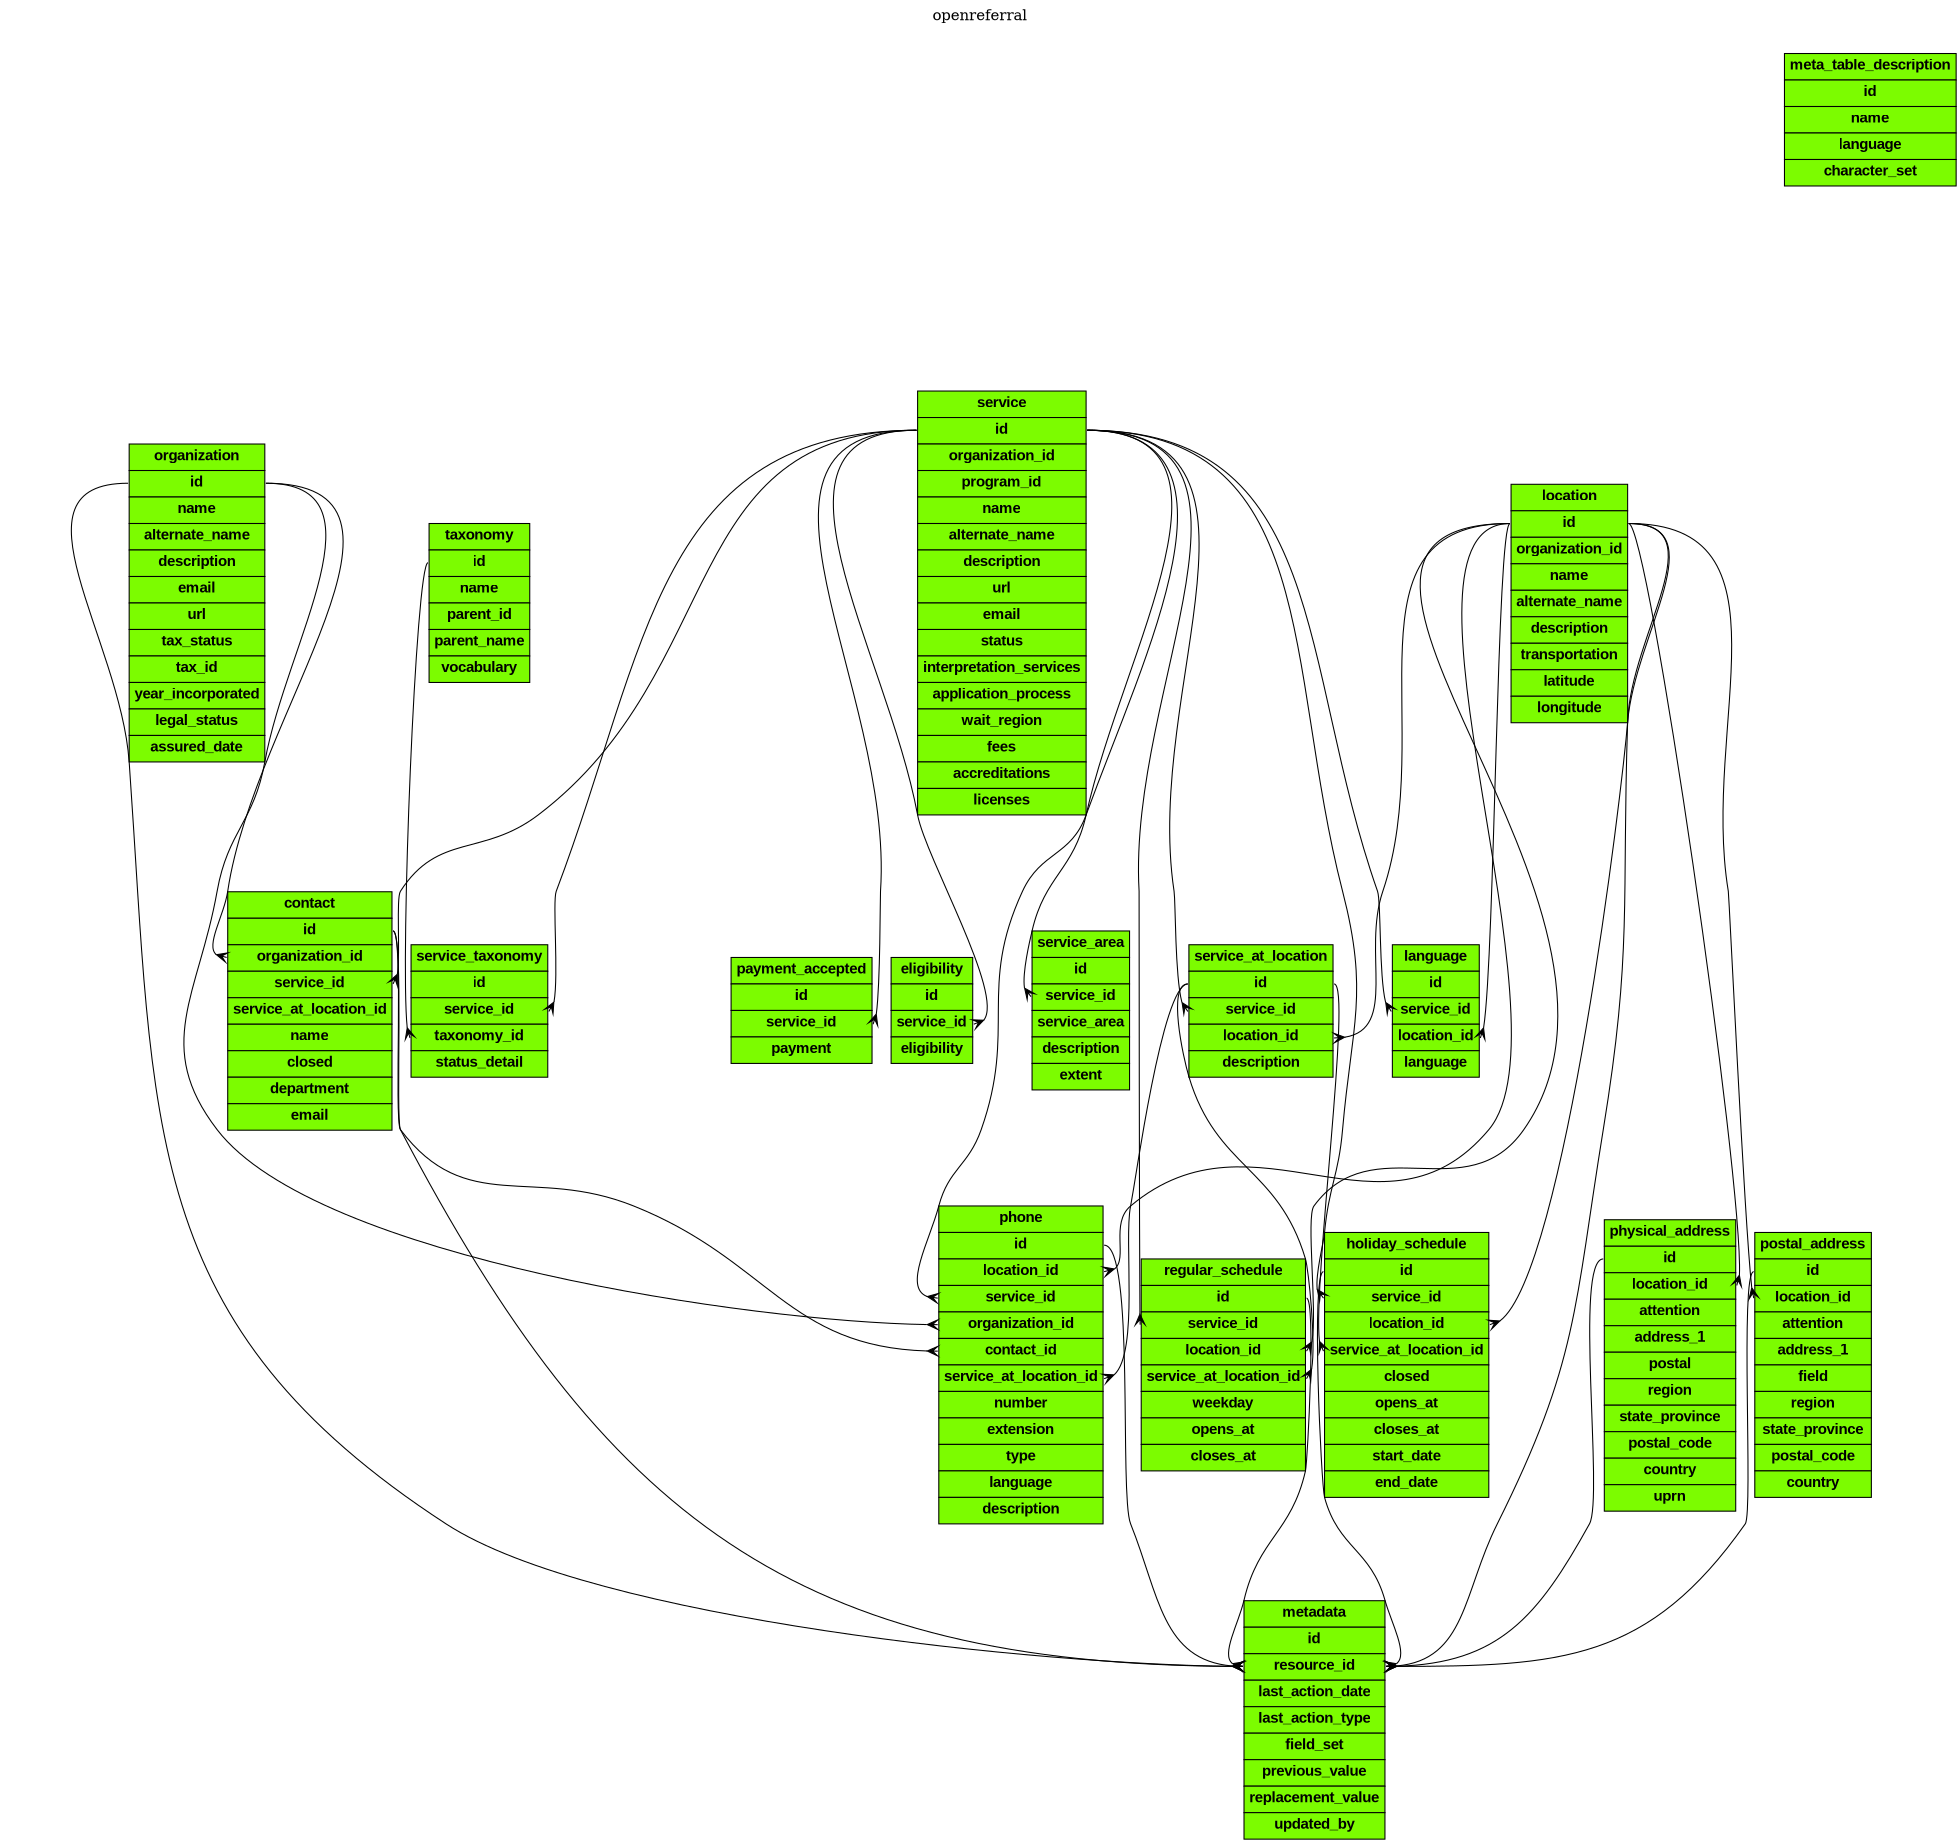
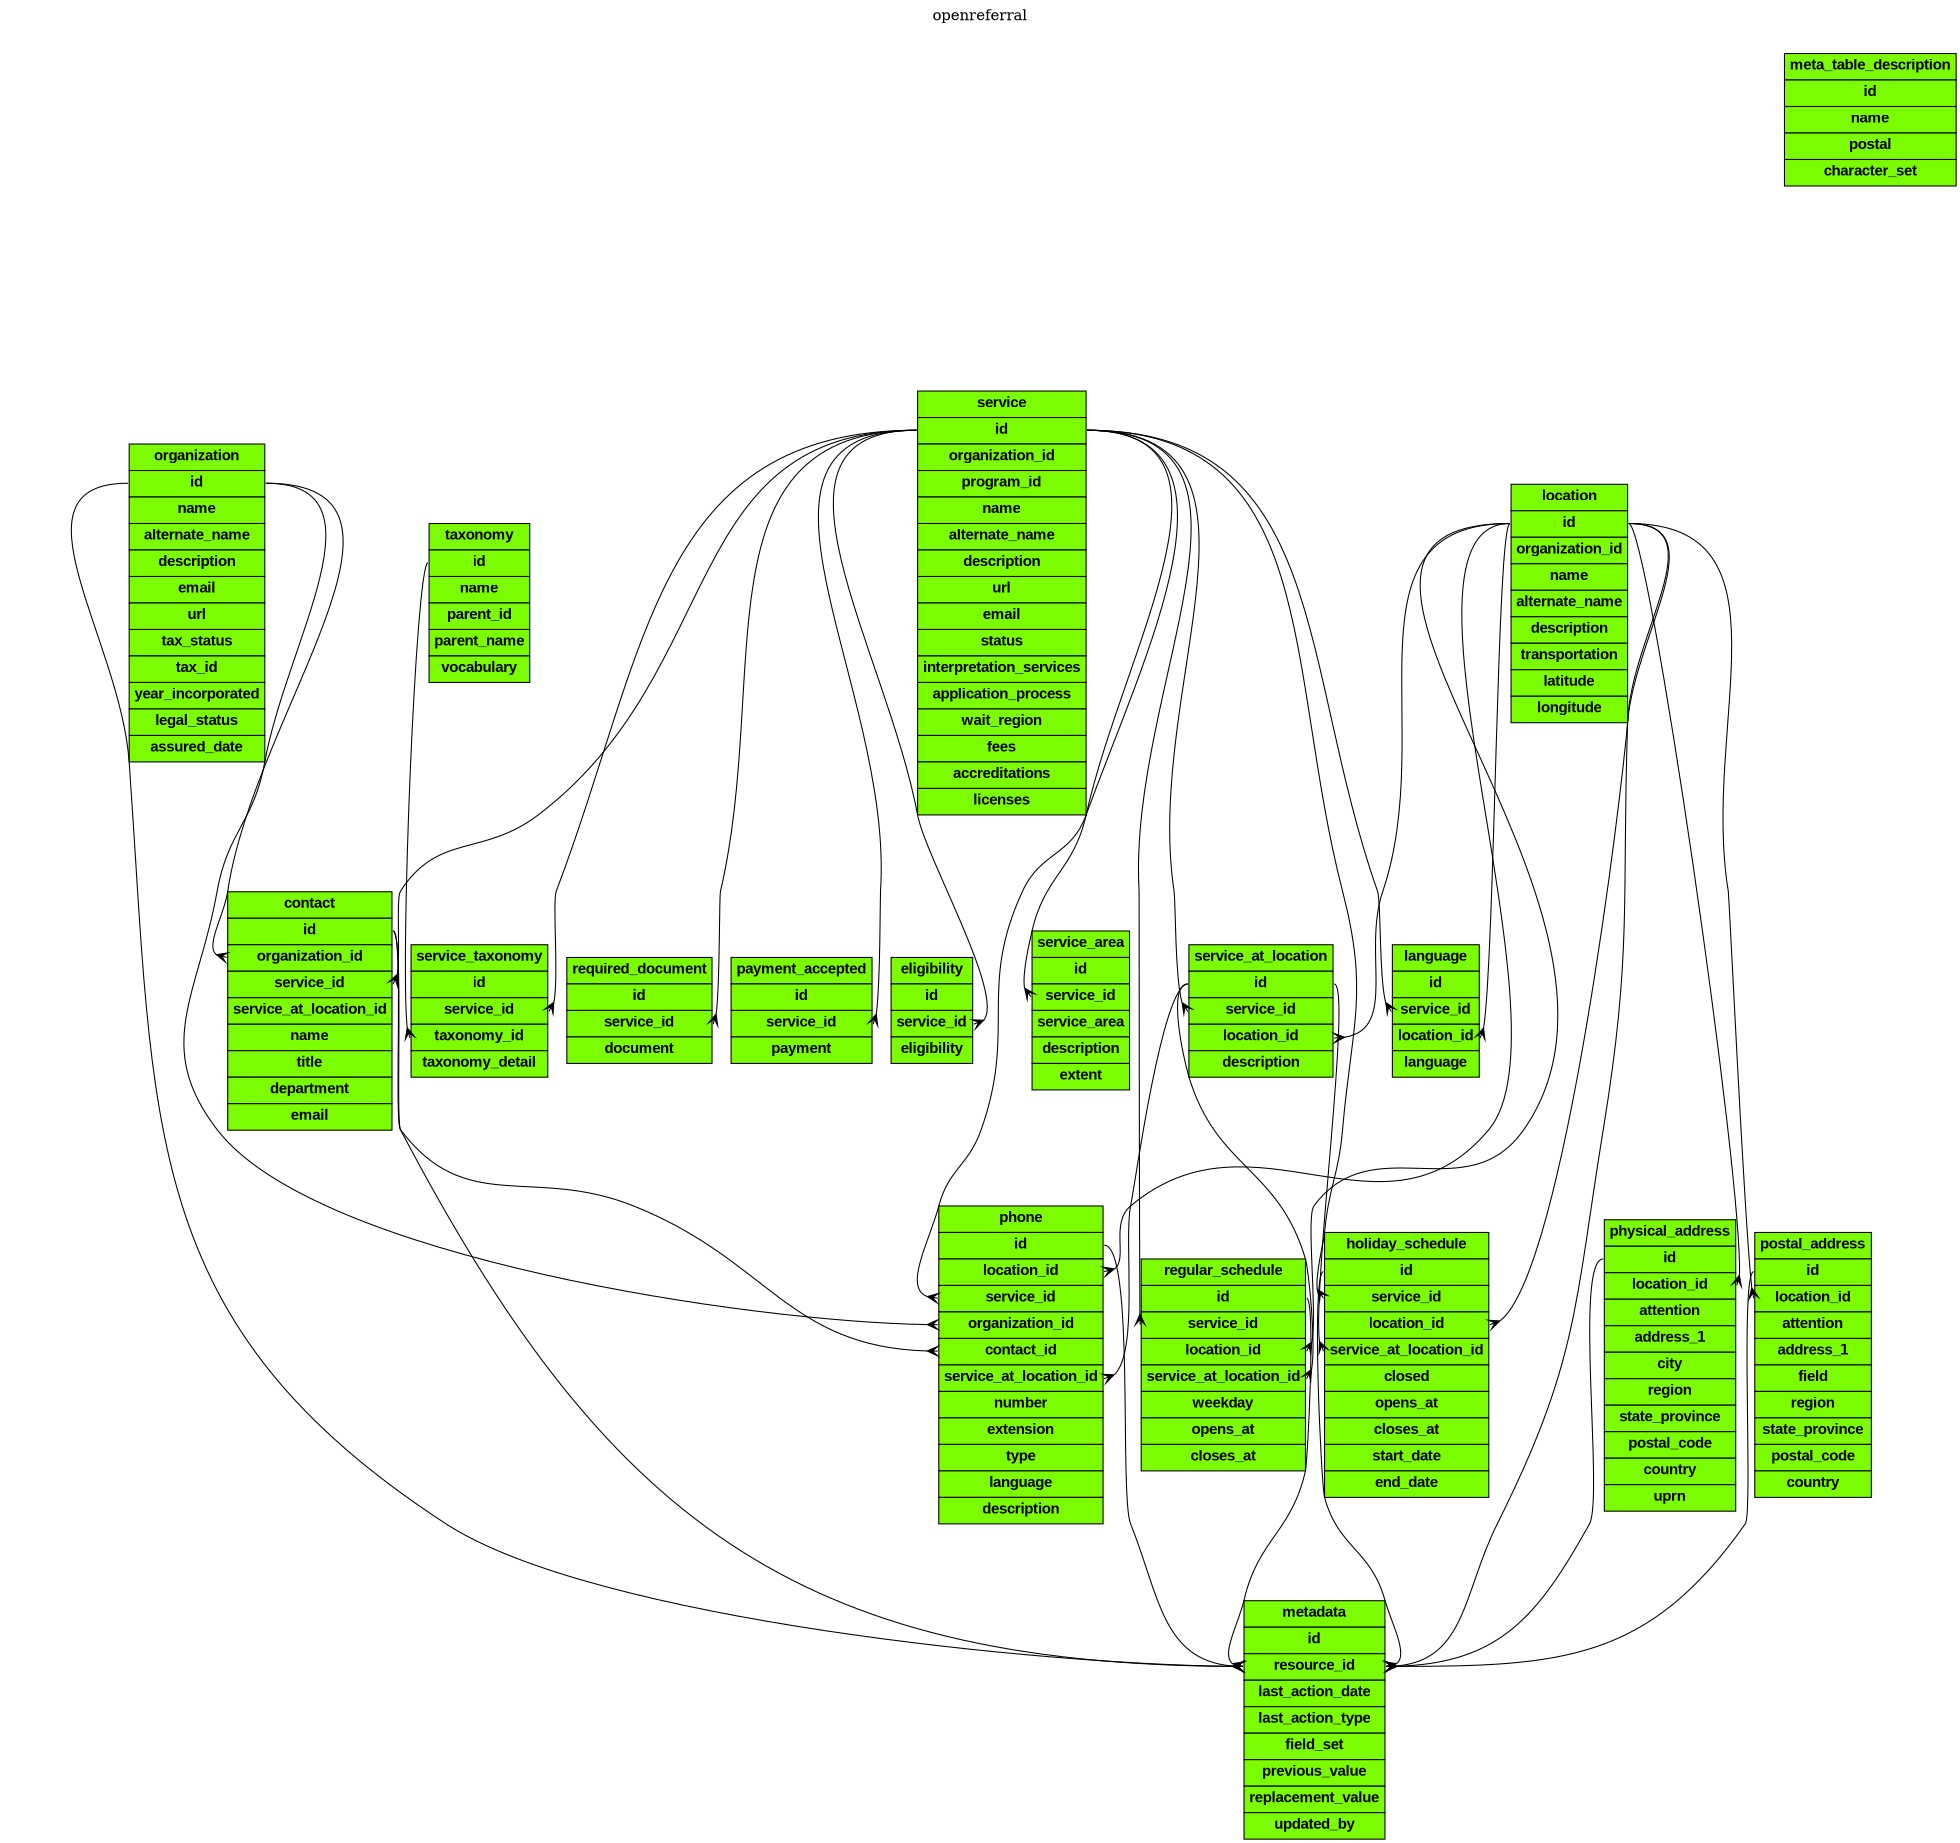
(1870, 145) -> (1870, 145)
none -> (639, 1010)
(310, 1062) -> (310, 1062)
(479, 1062) -> (479, 1062)
(1670, 1364) -> (1670, 1364)
